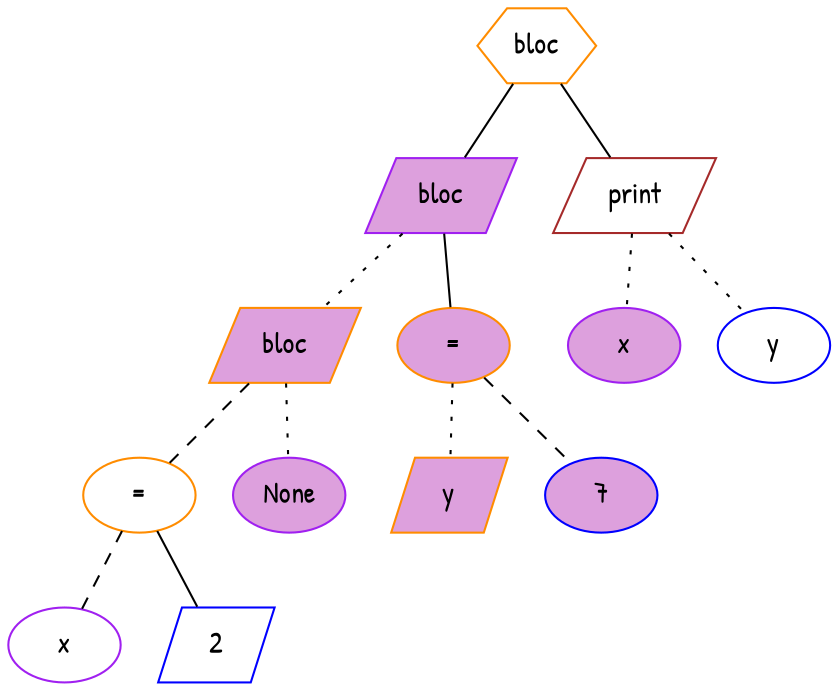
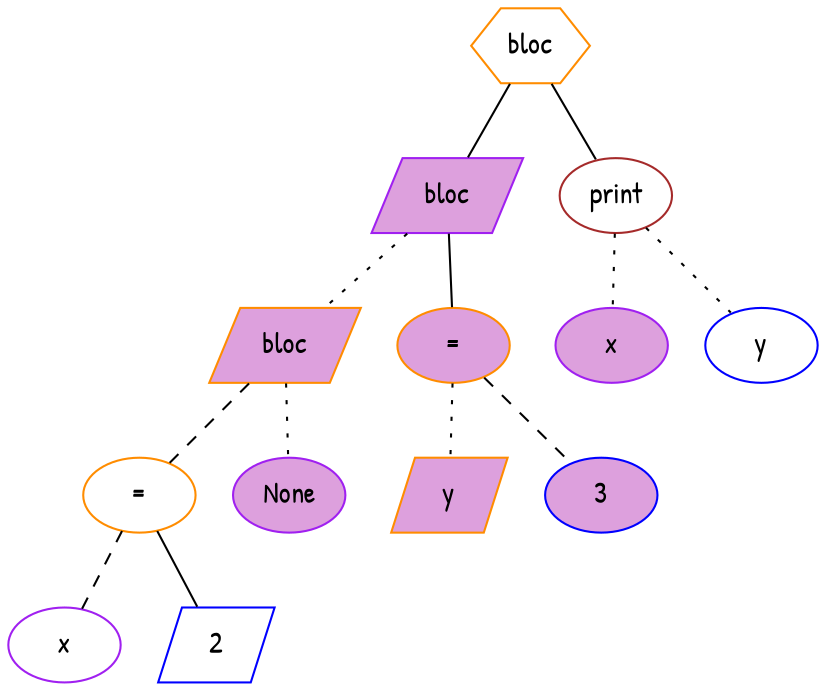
(635, 196) -> (616, 196)
(601, 495) -> (601, 495)
